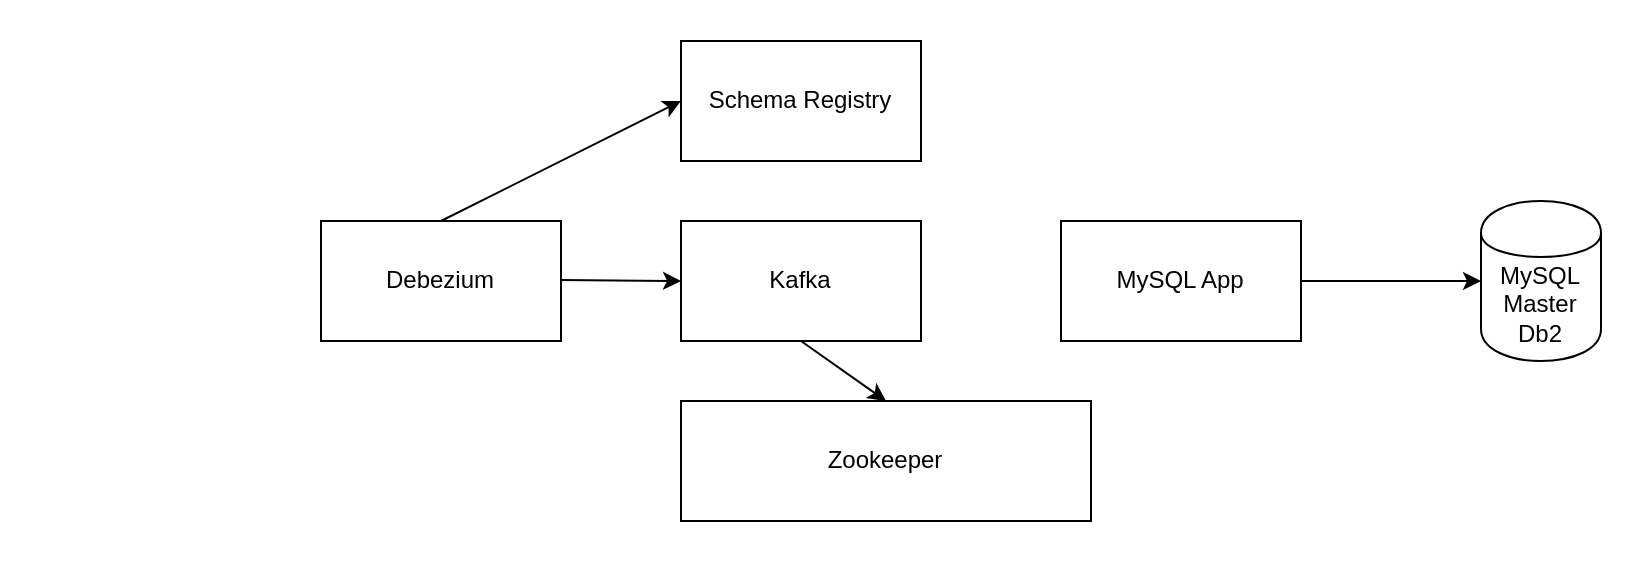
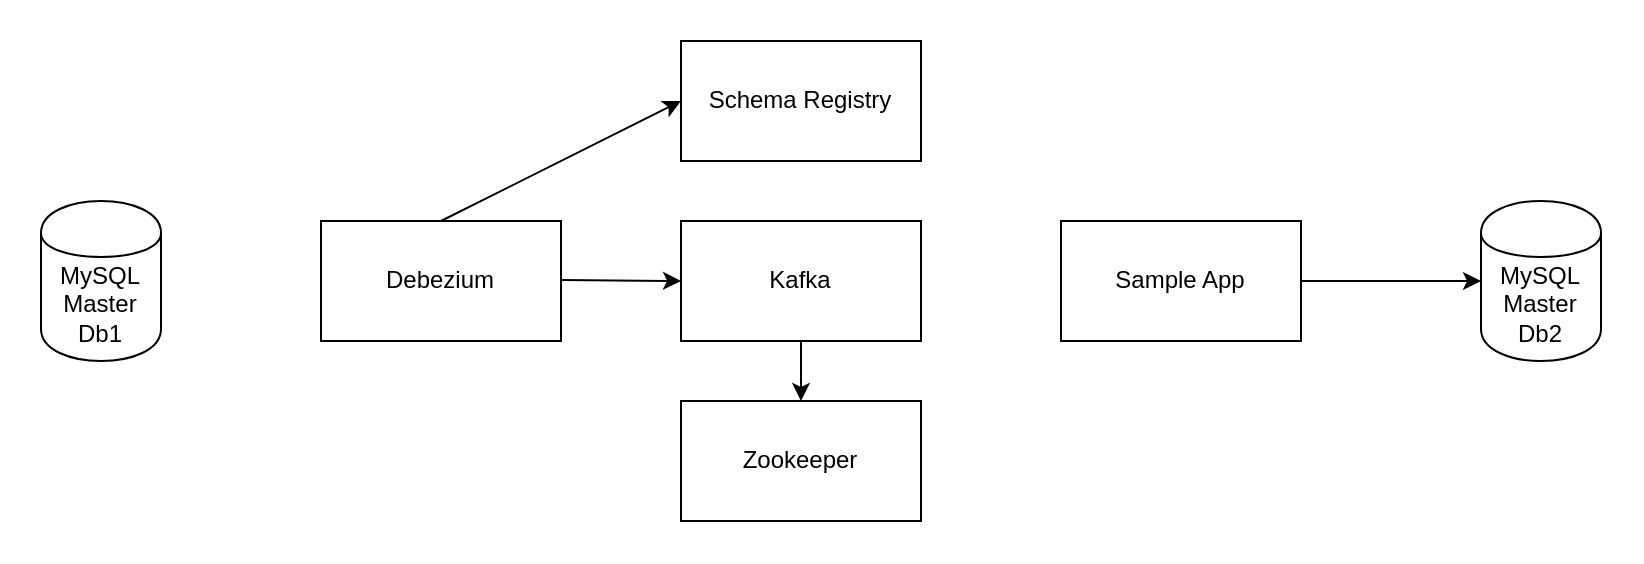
none -> (101, 281)
(1181, 281) -> (1181, 281)
(886, 461) -> (801, 461)
